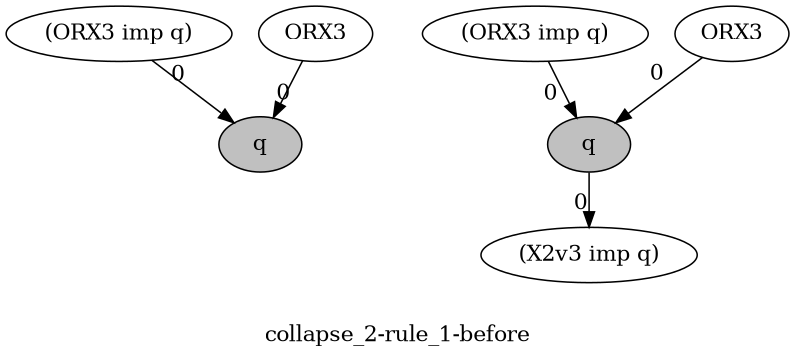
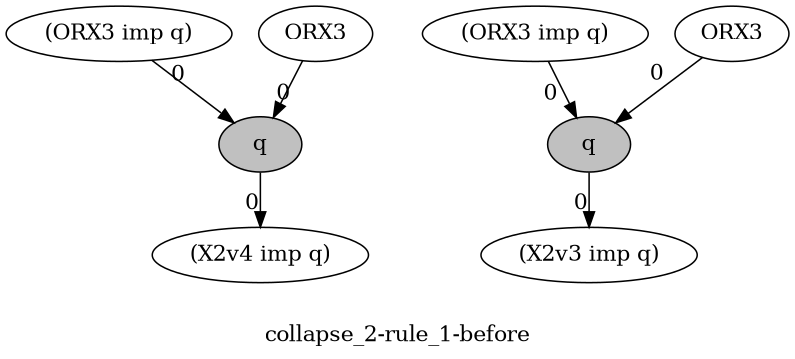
none -> (260, 255)
